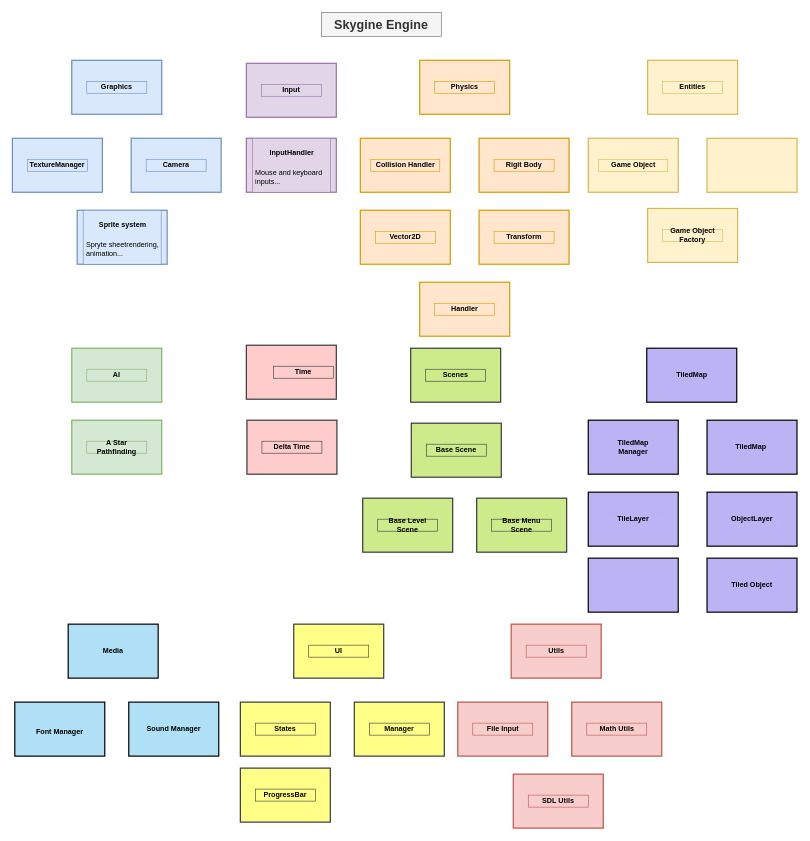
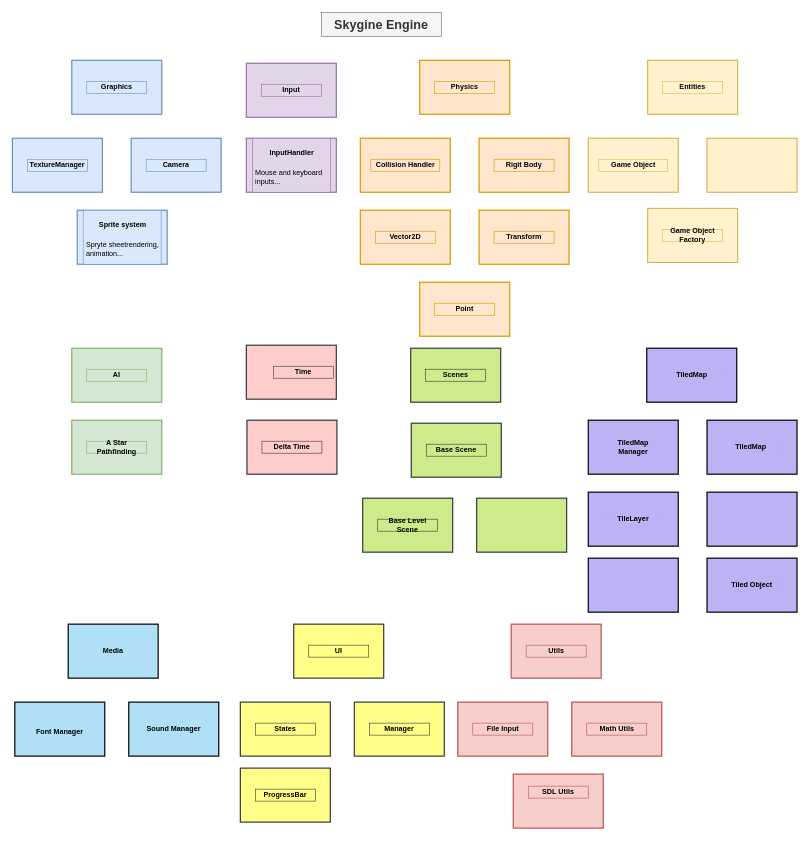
(465, 309) -> (465, 309)
(752, 519) -> none
(522, 525) -> none
(558, 801) -> (558, 792)
